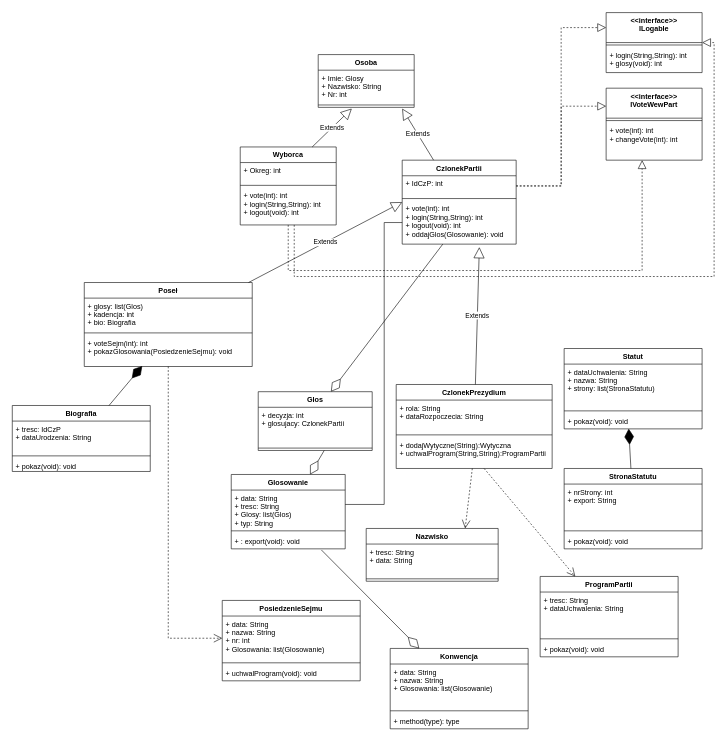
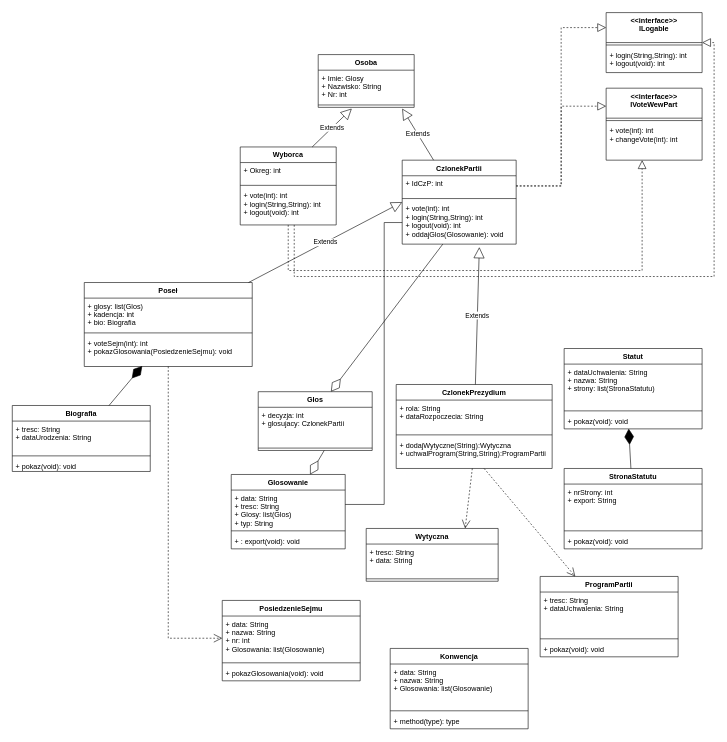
(656, 55) -> (656, 55)
(41, 429) -> (42, 429)
(432, 536) -> (432, 536)
(365, 593) -> none
(274, 673) -> (278, 673)
